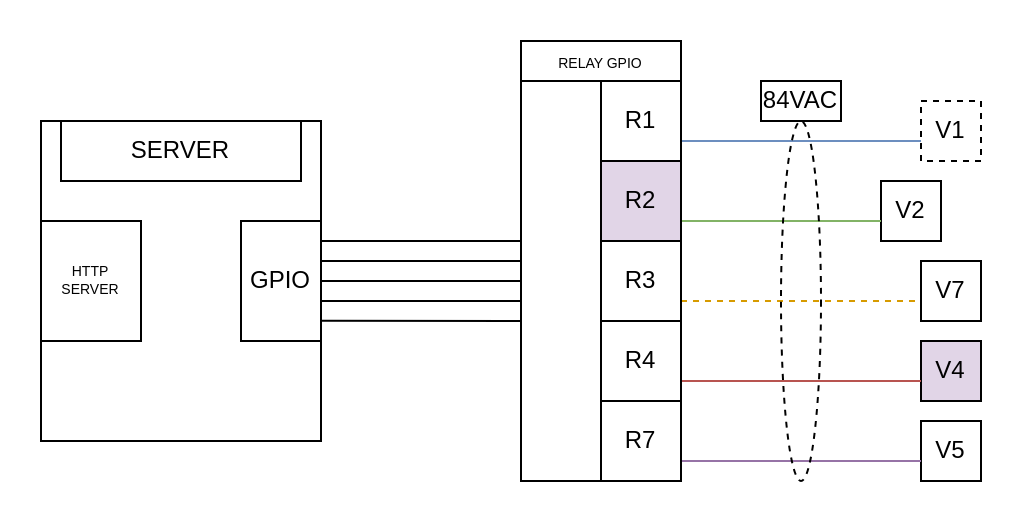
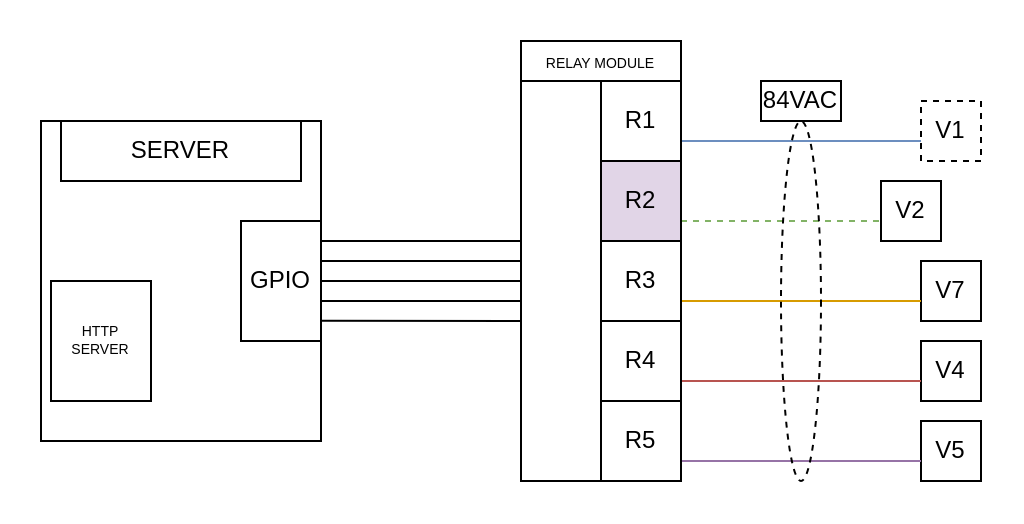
(601, 61) -> (601, 61)
(783, 221) -> (783, 221)
(91, 281) -> (101, 341)
(802, 301) -> (802, 301)
(951, 371) -> (951, 371)
(641, 441) -> (641, 441)
